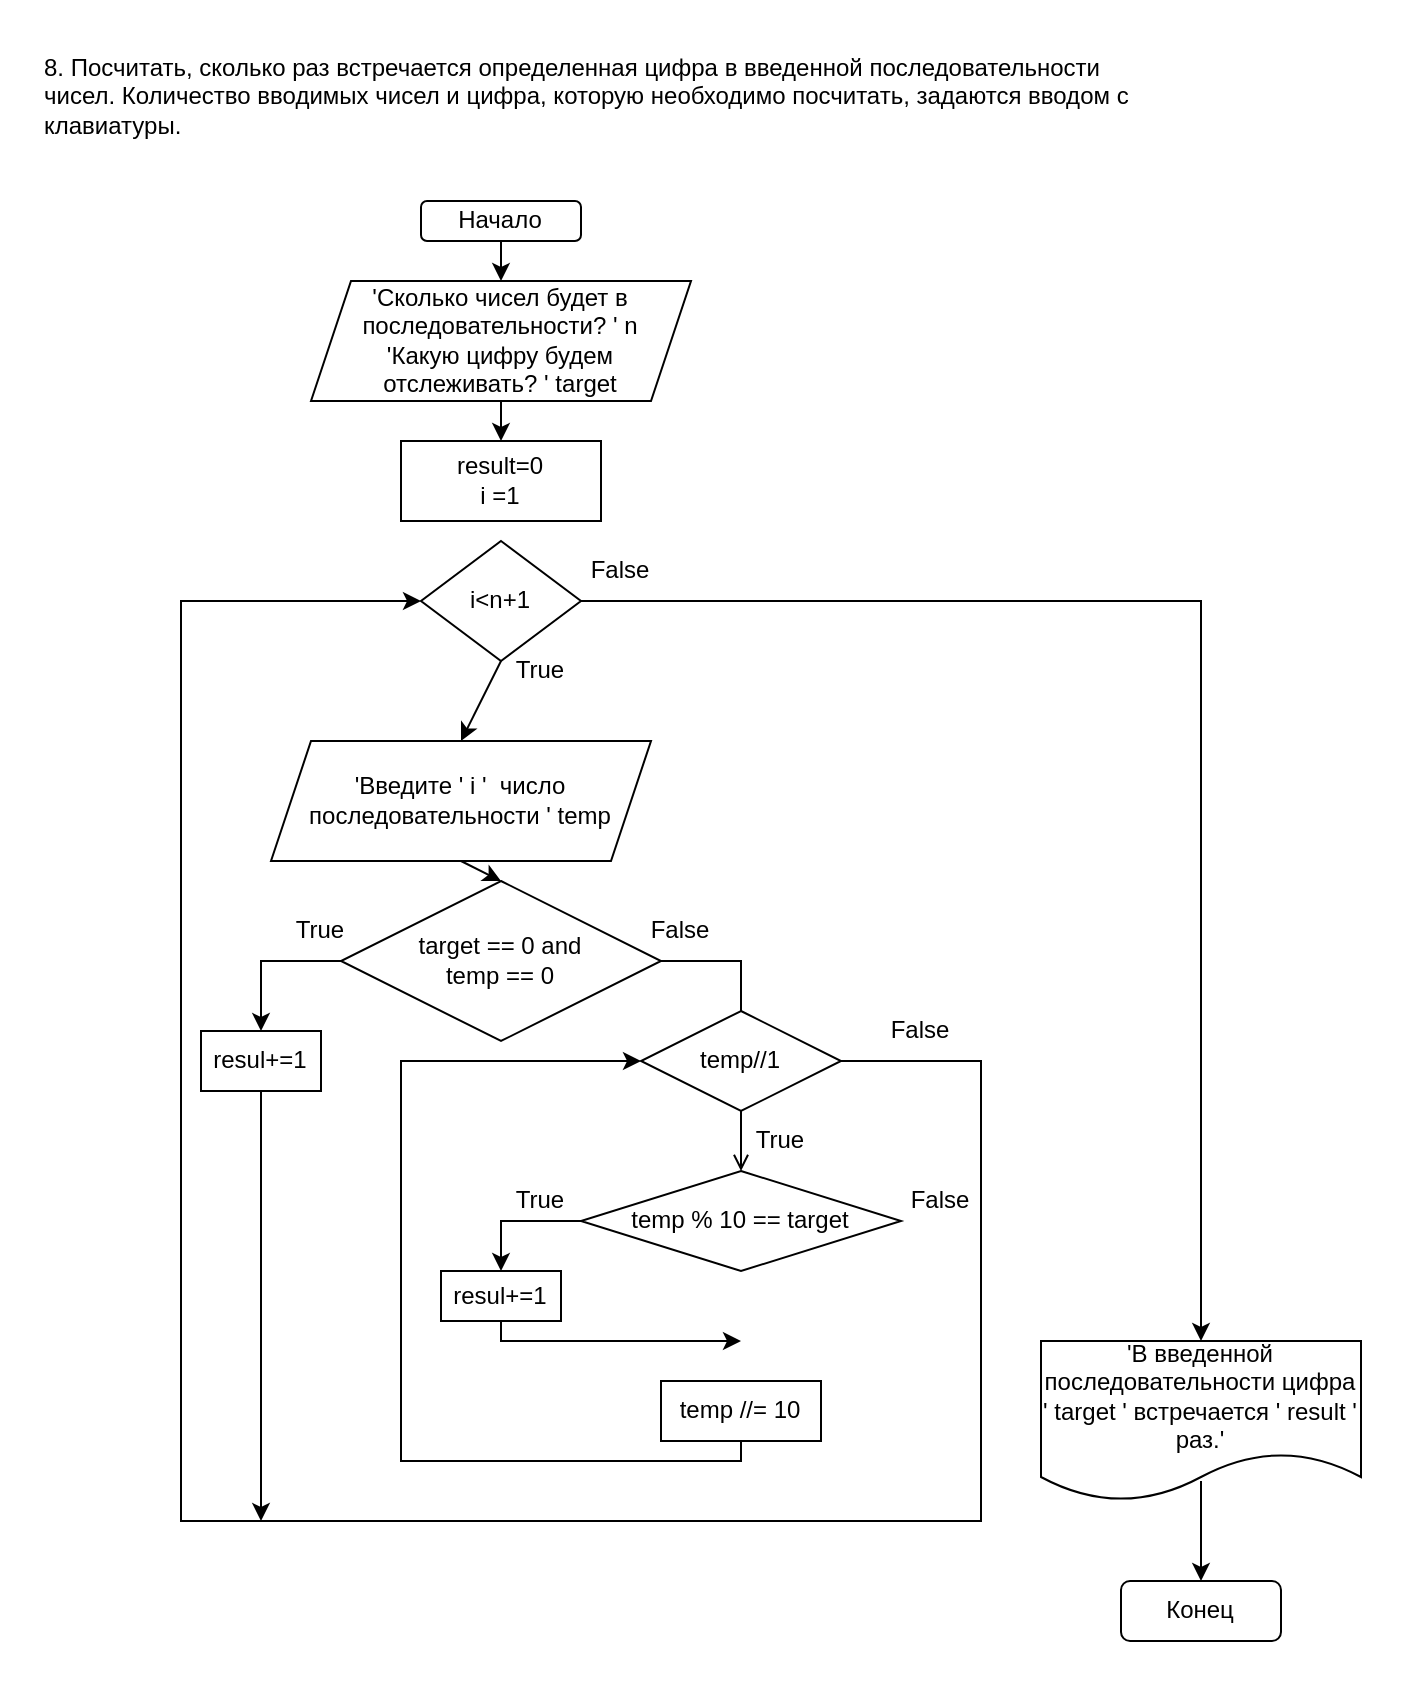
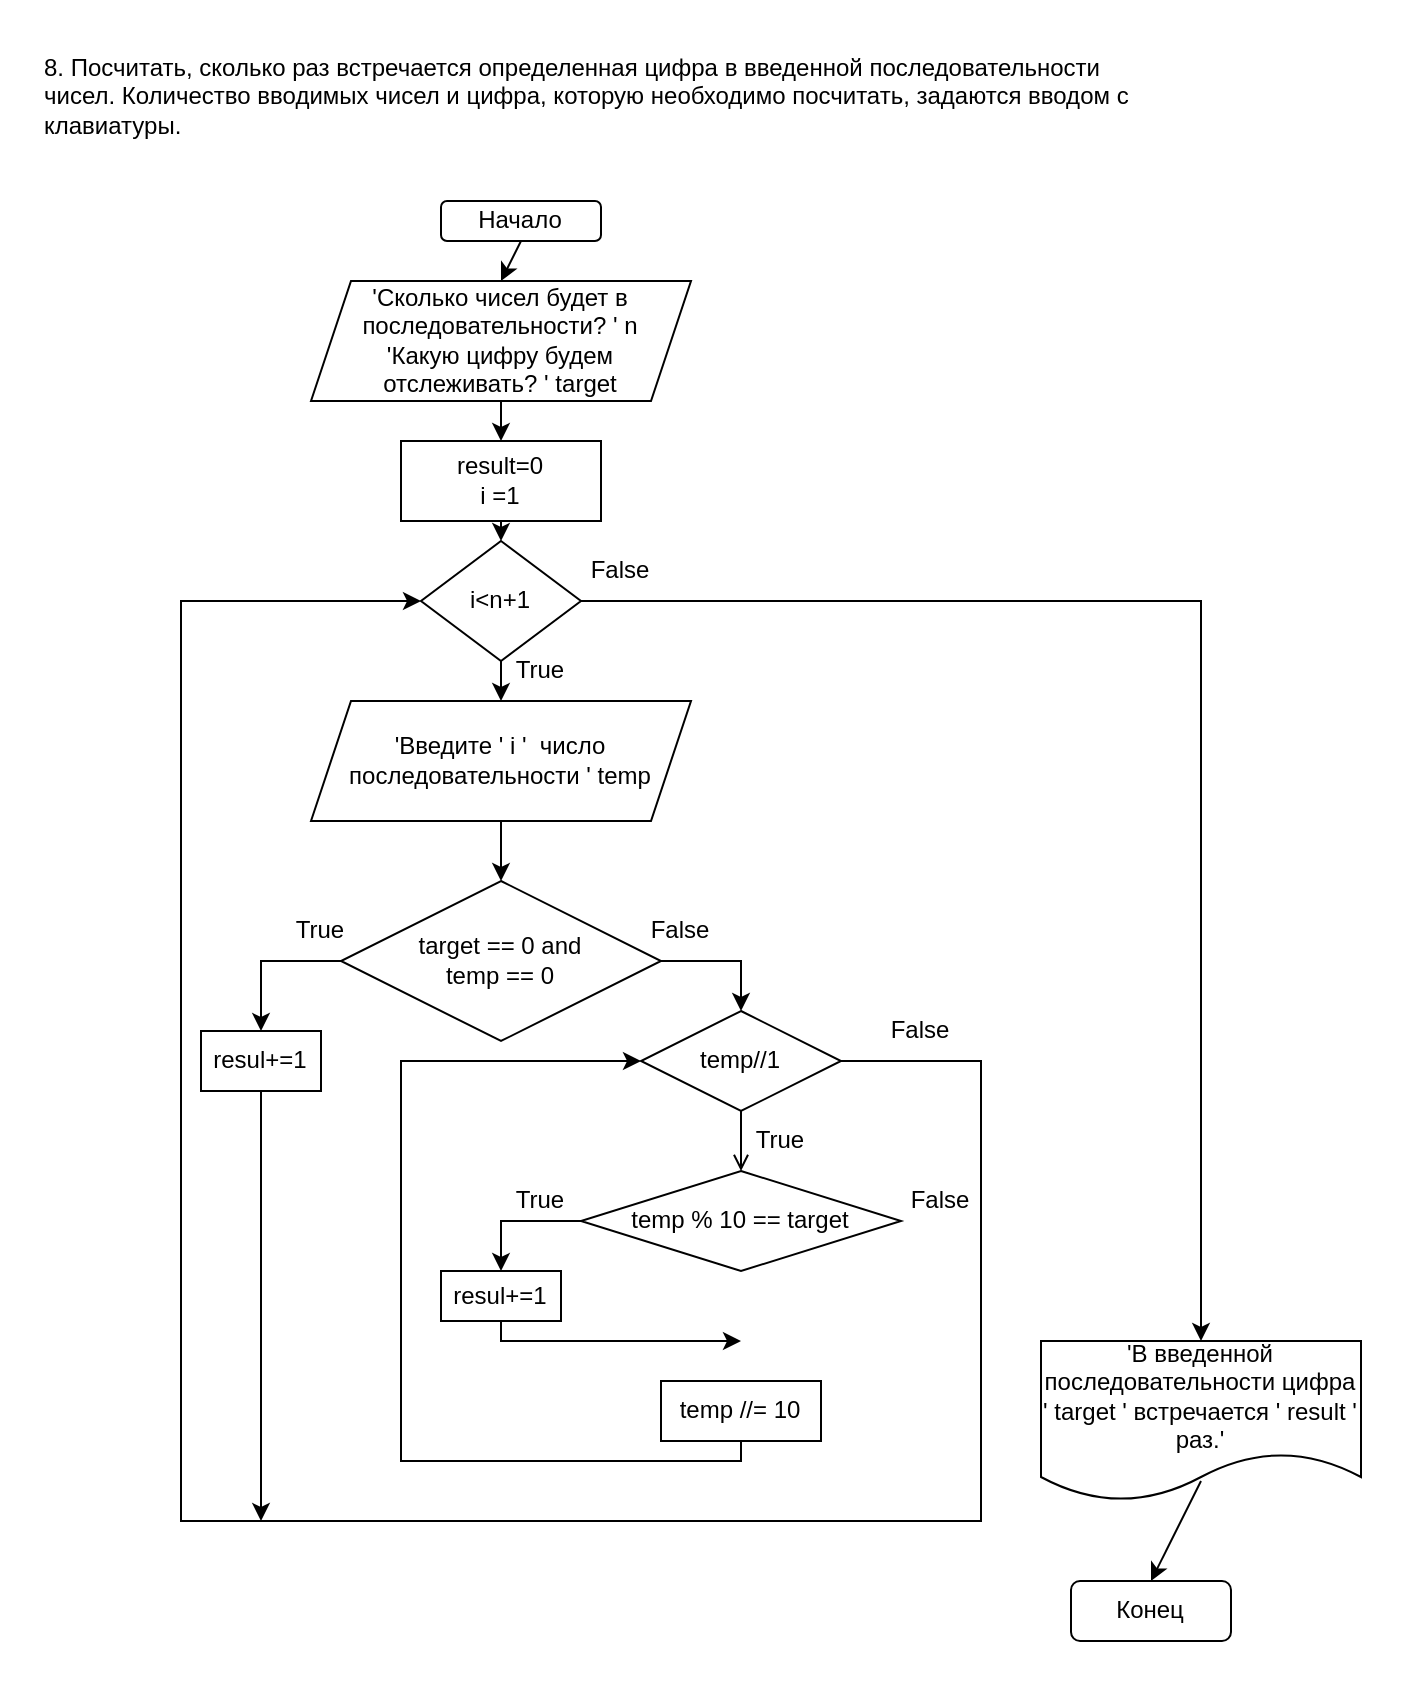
(501, 221) -> (521, 221)
none -> (501, 524)
(461, 801) -> (501, 761)
(741, 1001) -> (741, 996)
(1201, 1611) -> (1151, 1611)
